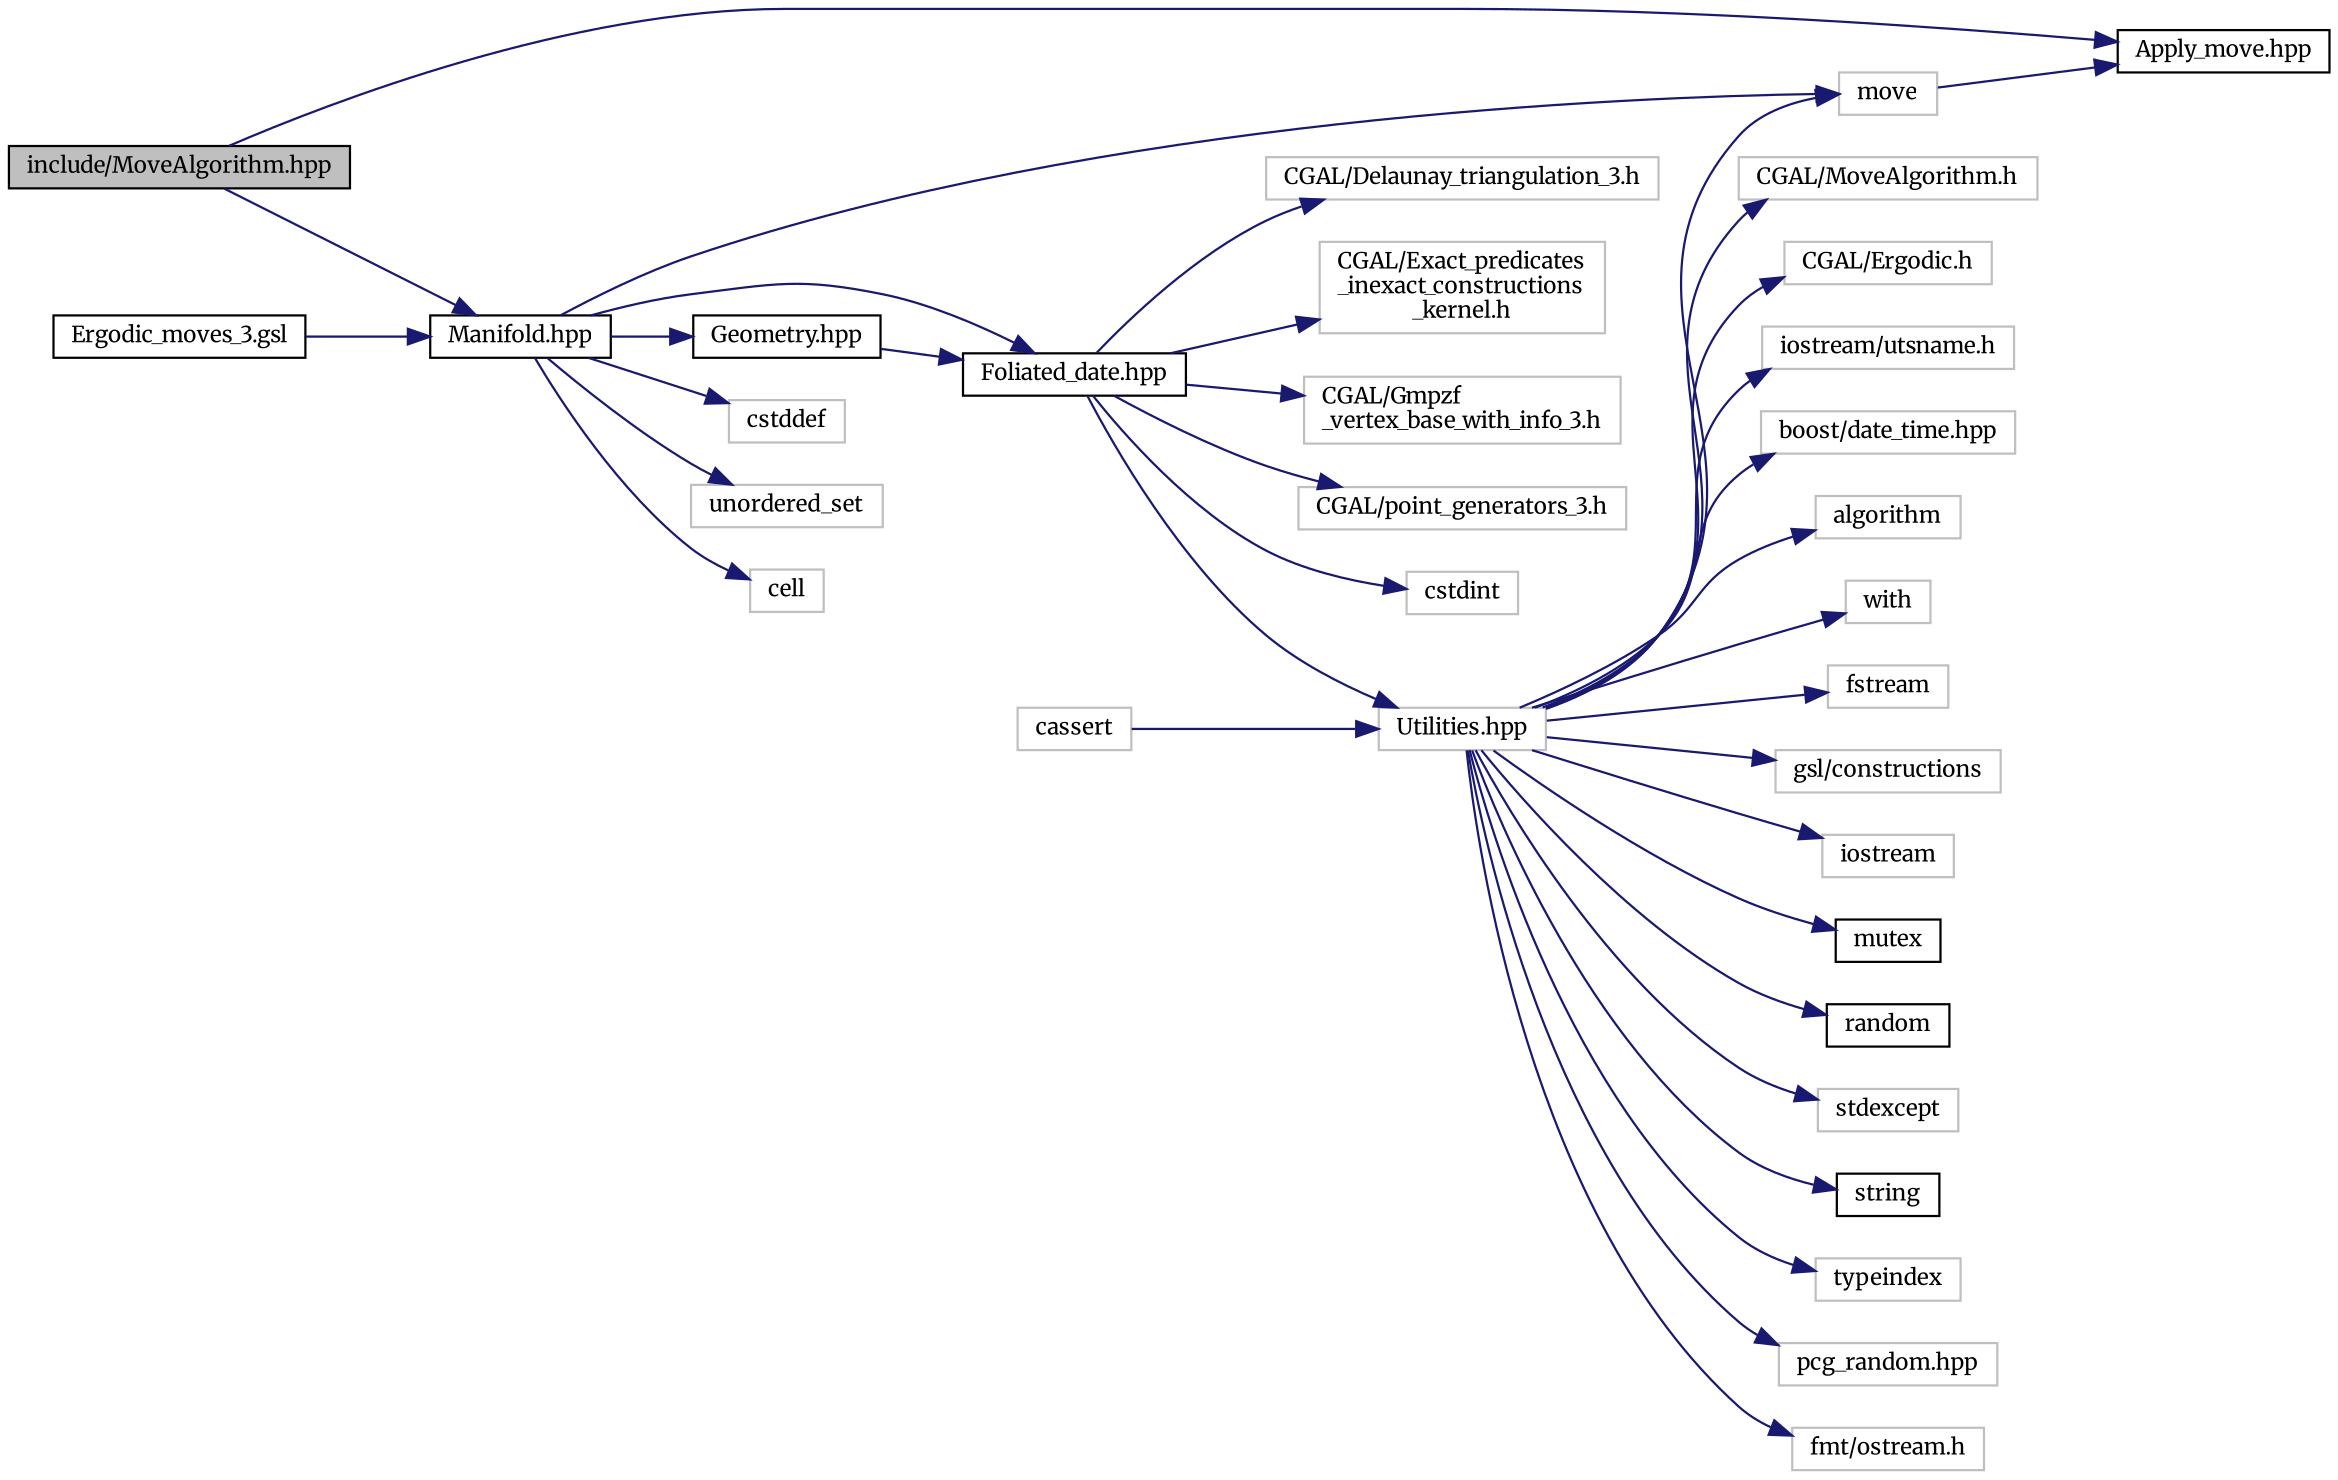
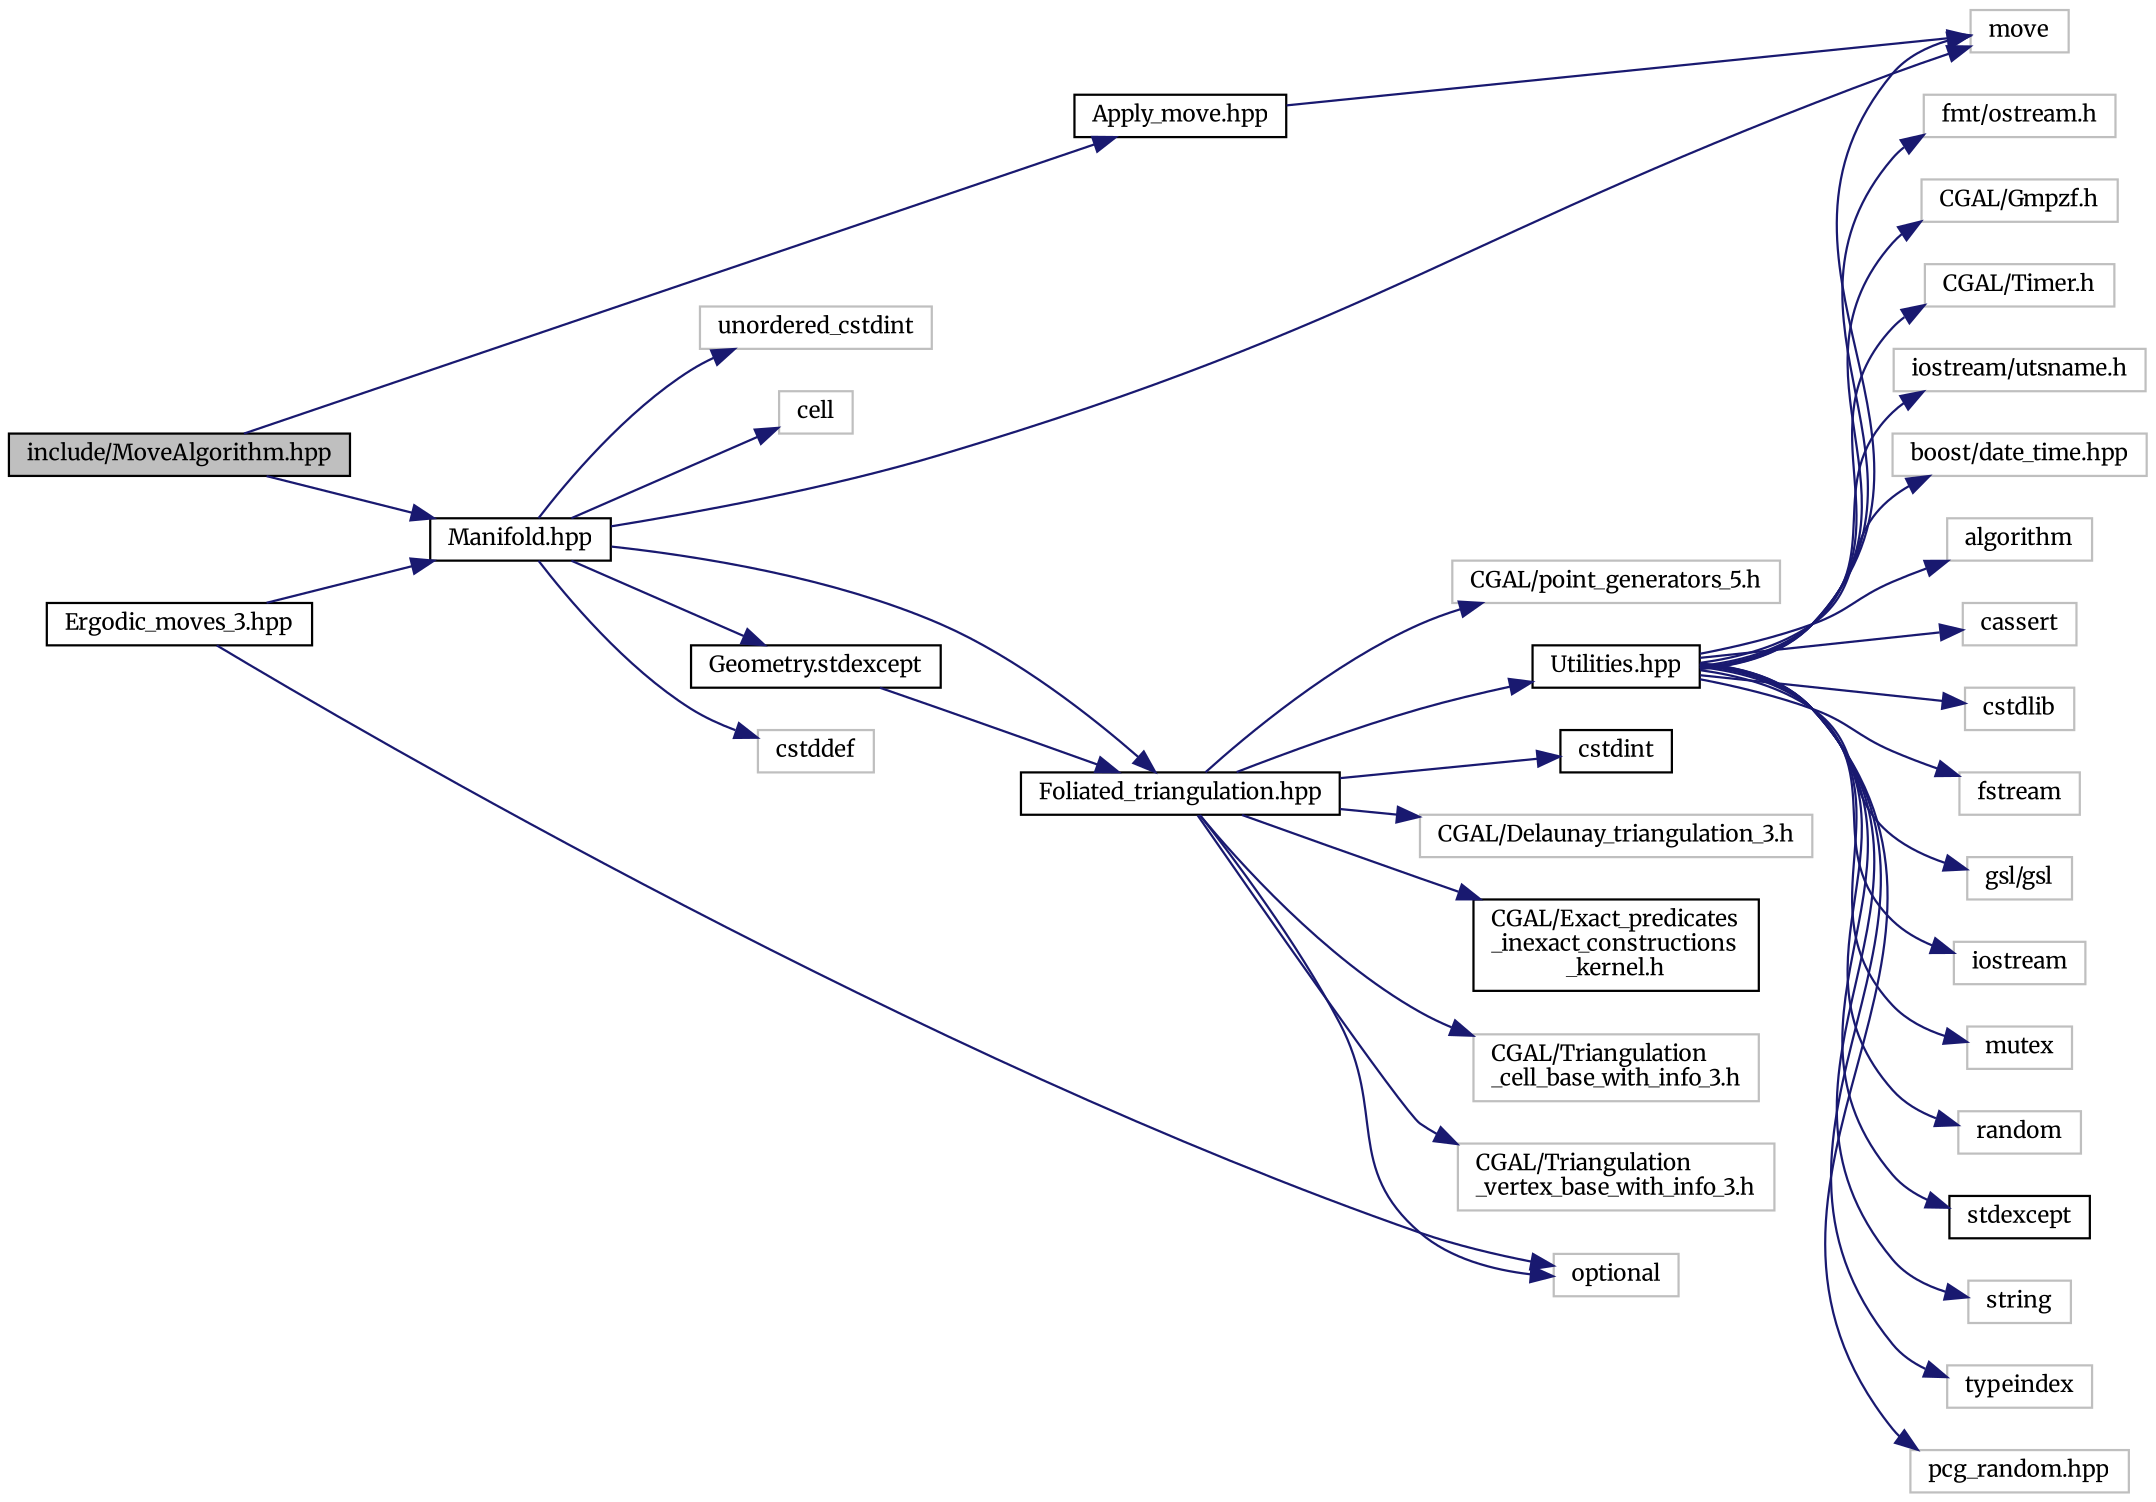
(2016, 77) -> (1617, 72)
(1888, 178) -> (2020, 201)
(1888, 263) -> (2020, 285)
(1462, 288) -> (1616, 945)
(179, 337) -> (179, 624)
(787, 337) -> (816, 667)
(1074, 374) -> (1180, 794)
(1462, 410) -> (1616, 1177)
(787, 506) -> (816, 328)
(1462, 508) -> (1616, 582)
(1462, 593) -> (1616, 751)
(1888, 602) -> (2020, 709)
(1244, 729) -> (1820, 645)
(1462, 729) -> (1616, 667)
(1888, 771) -> (2020, 878)
(1888, 941) -> (2020, 1048)
(1888, 1025) -> (2020, 1132)
none -> (1616, 1068)
(1888, 1110) -> (2020, 1217)
(1888, 1195) -> (2020, 1302)
none -> (1616, 1275)
